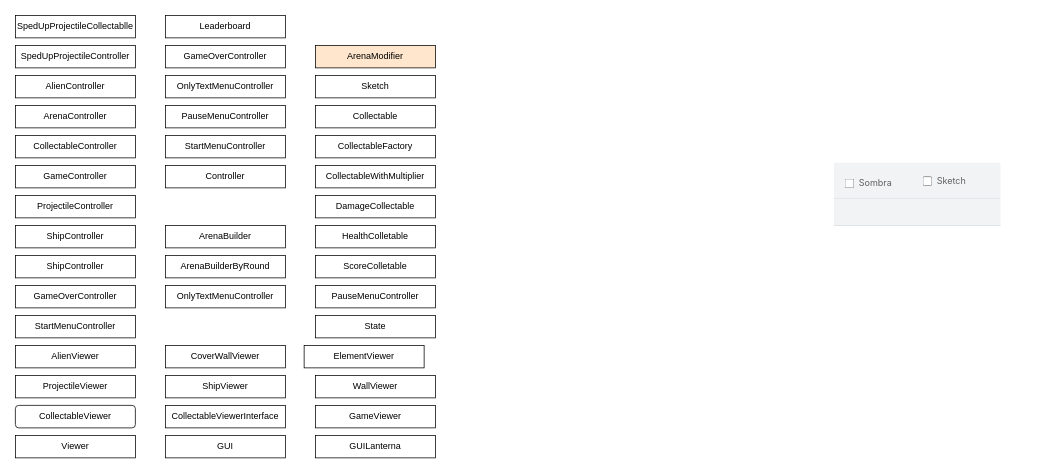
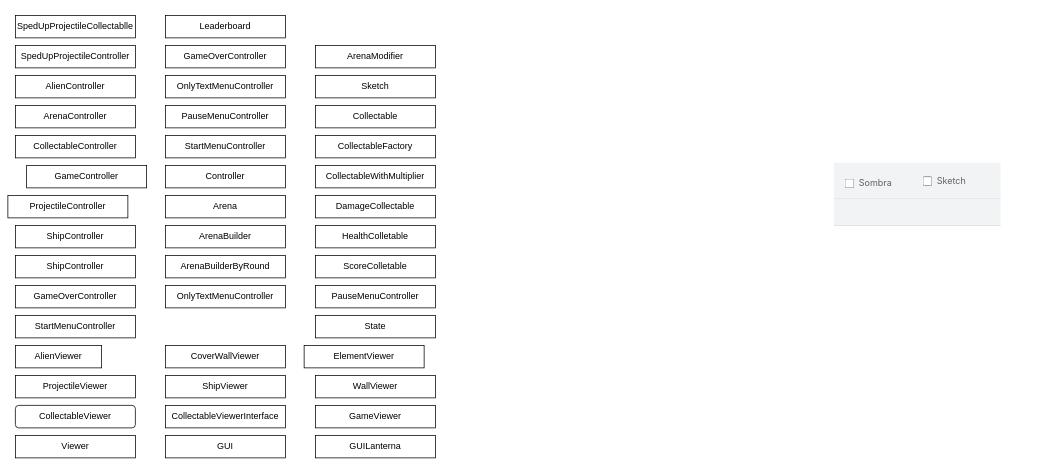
(375, 57) -> (375, 57)
(75, 177) -> (87, 177)
(75, 207) -> (68, 207)
none -> (225, 207)
(75, 357) -> (59, 357)
